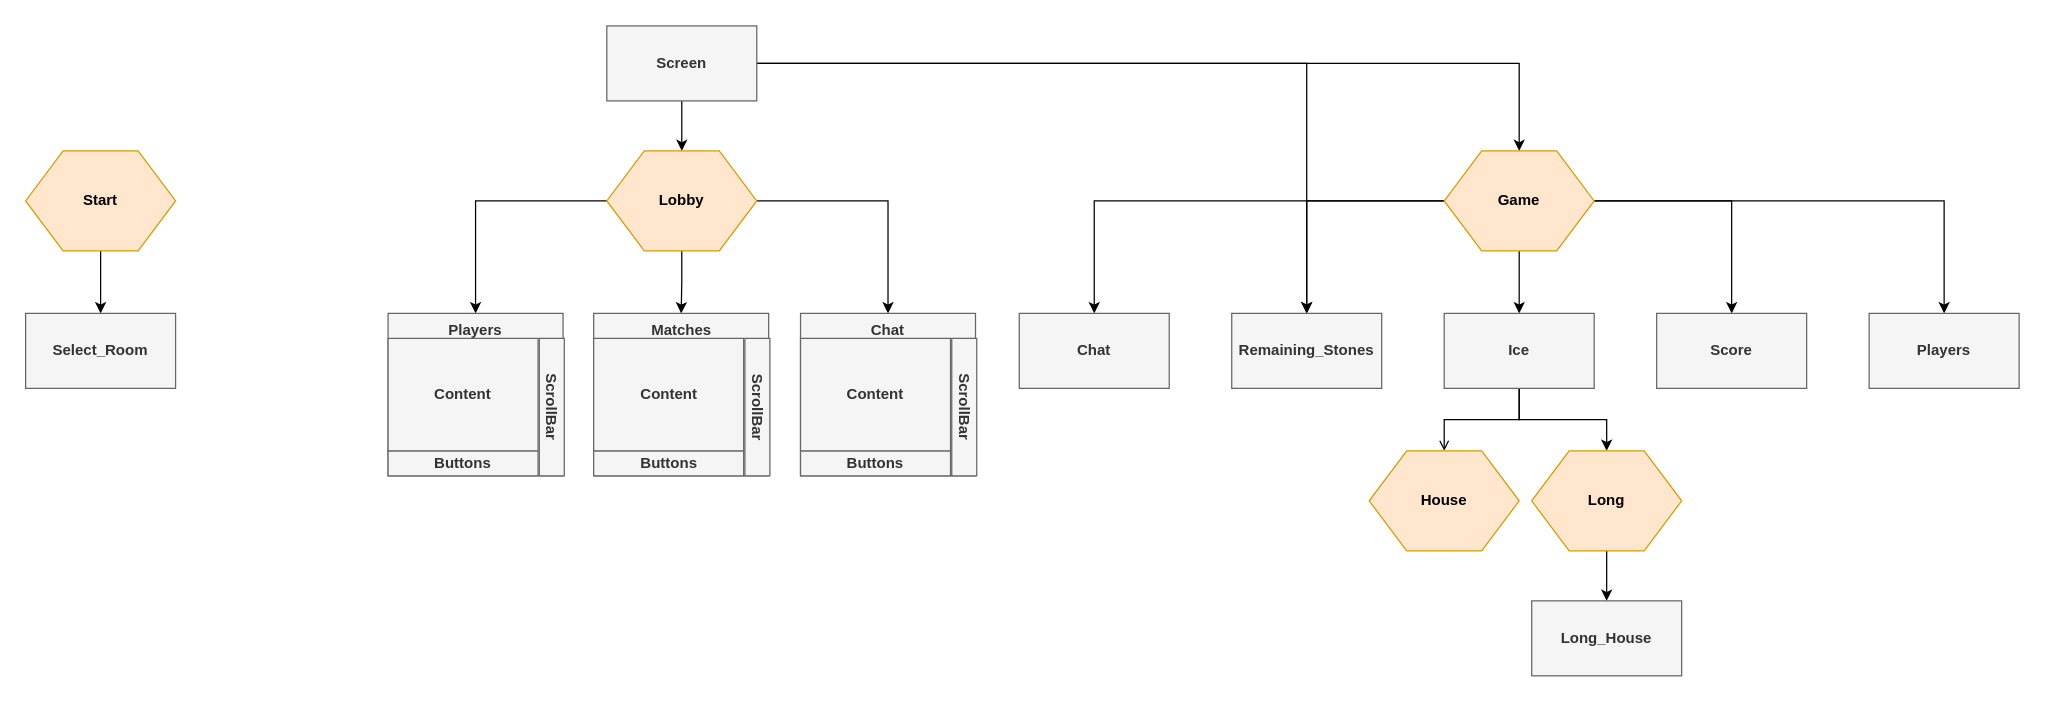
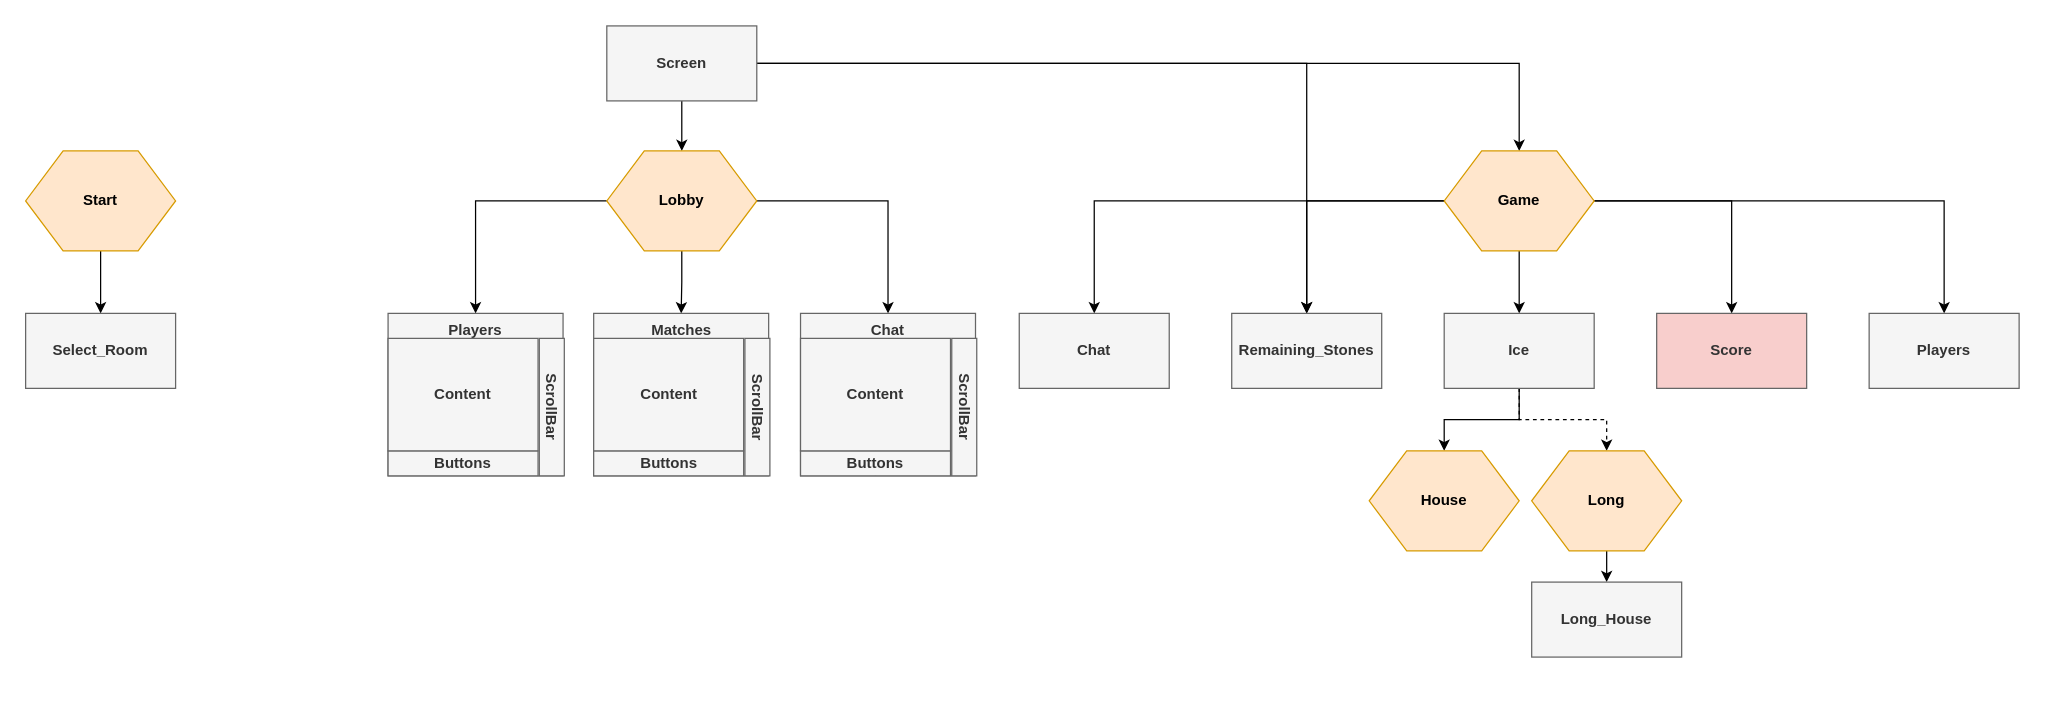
(1732, 351) -> (1732, 351)
(1576, 419) -> (1576, 419)
(1444, 443) -> (1444, 441)
(1607, 638) -> (1607, 619)
